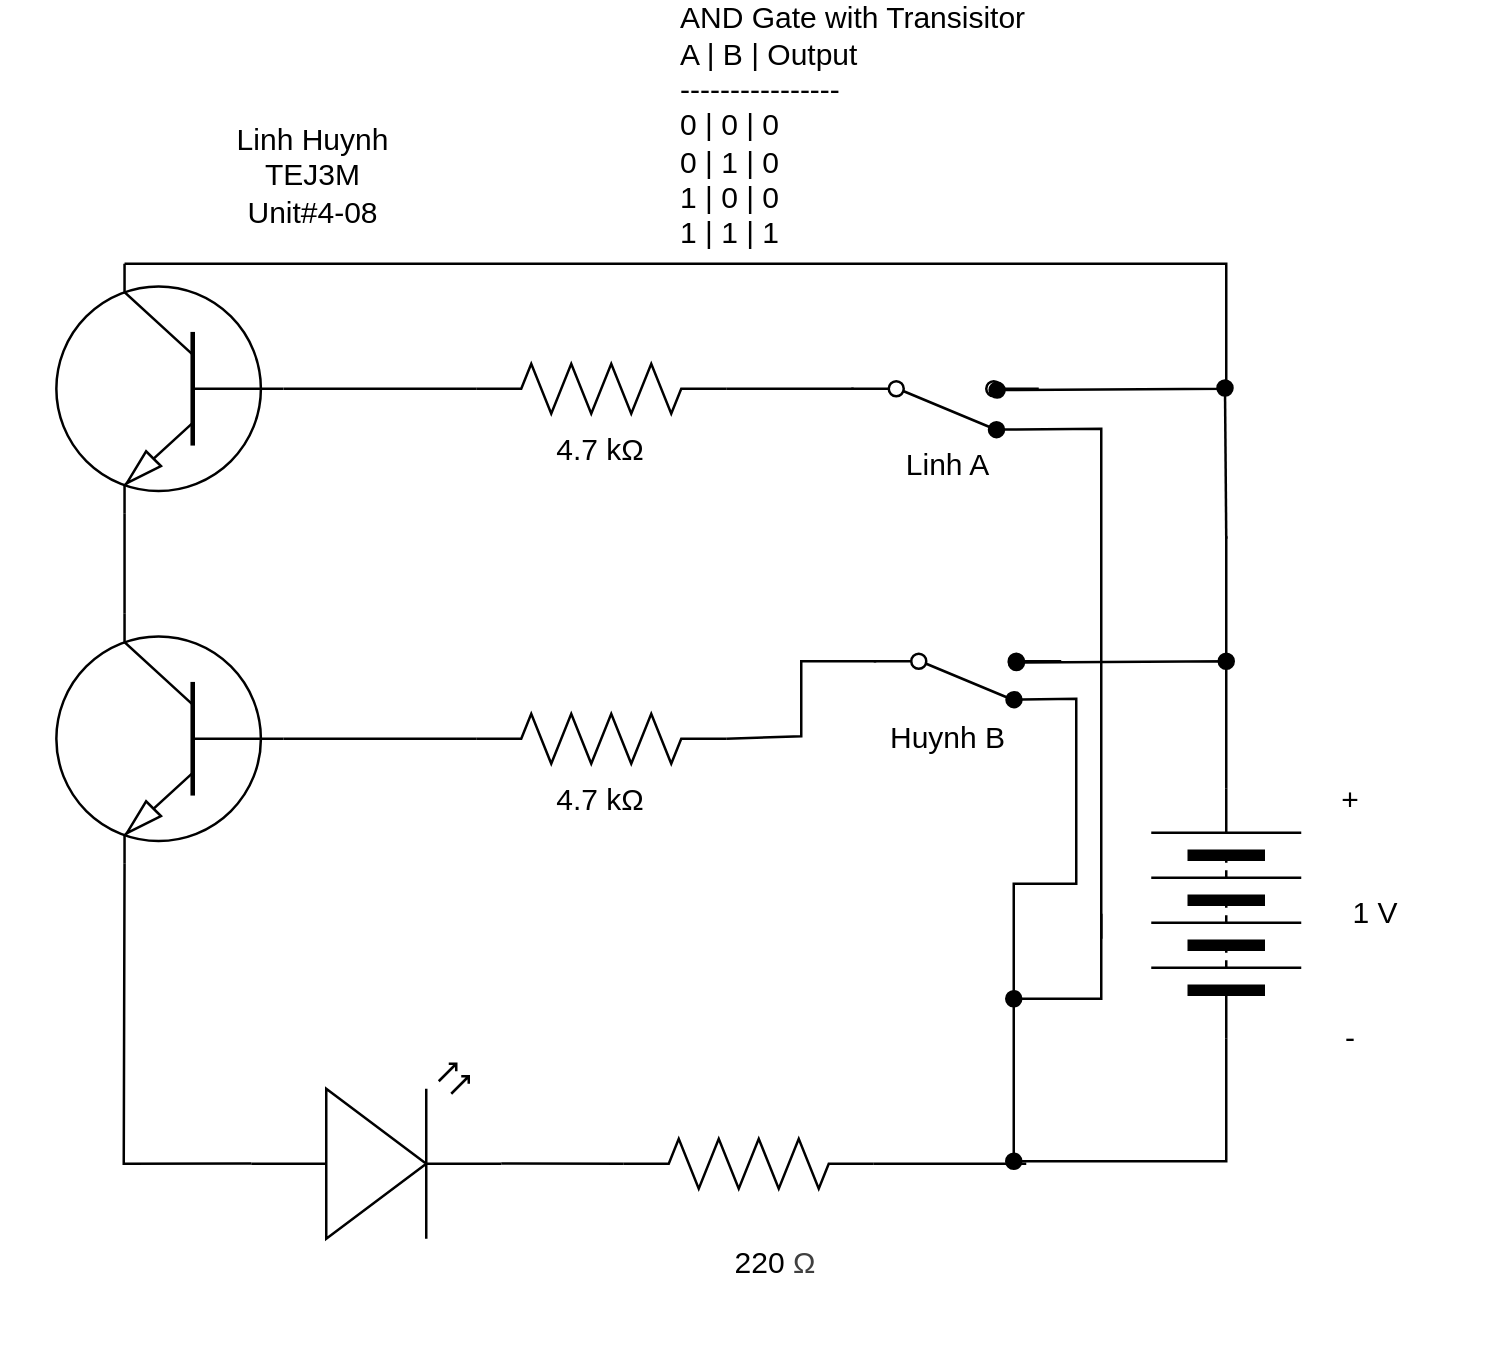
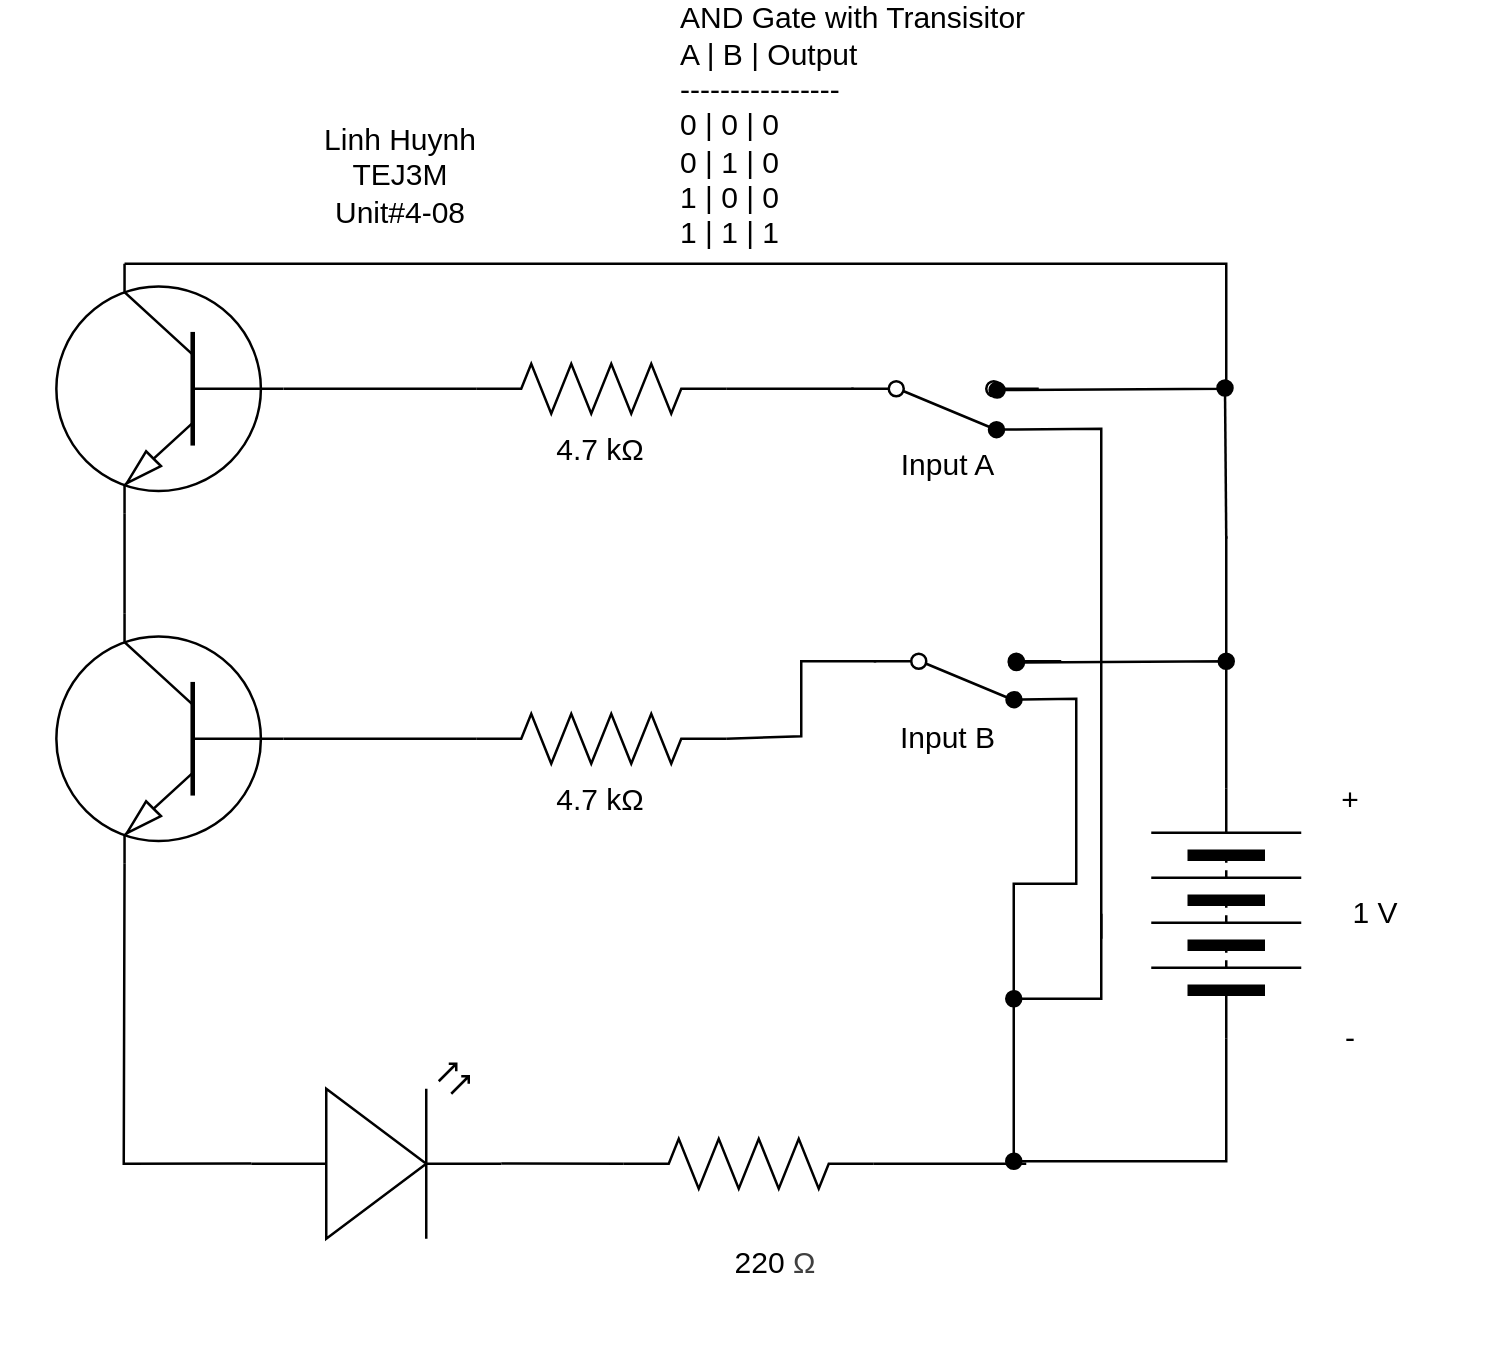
(314, 176) -> (401, 176)
(949, 466) -> (949, 466)
(949, 739) -> (949, 739)
